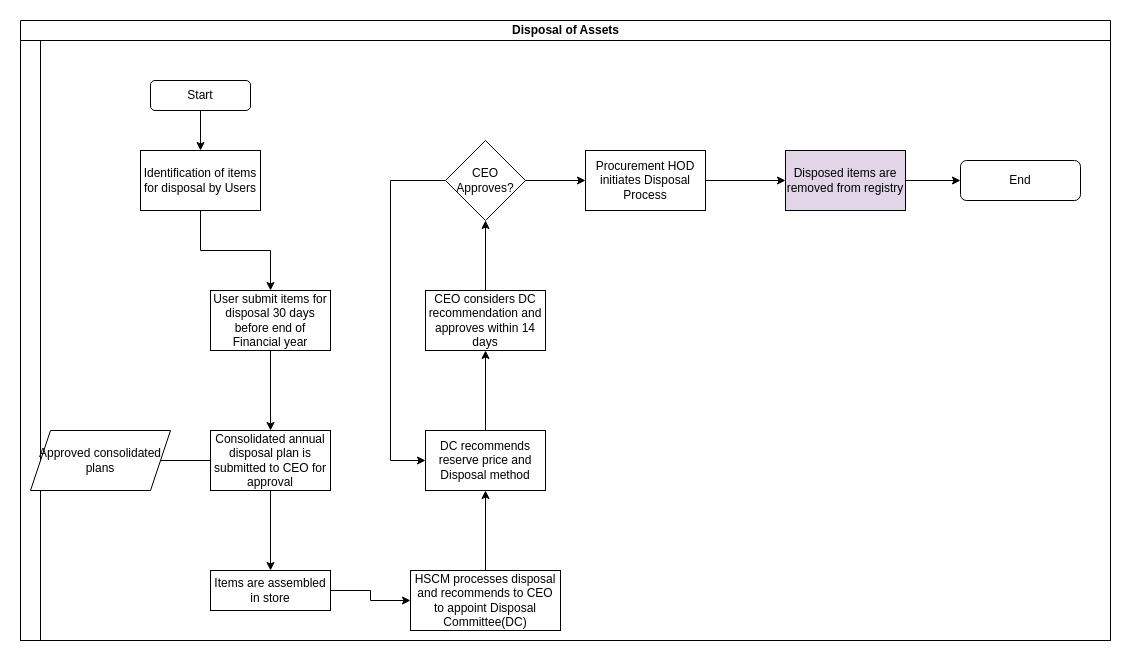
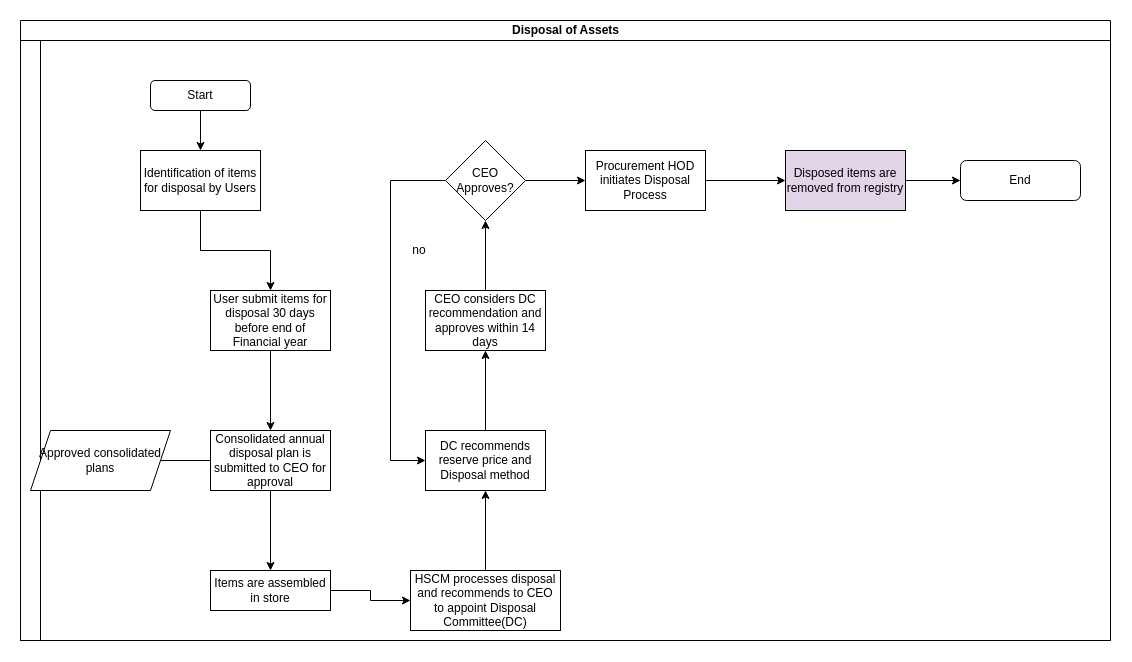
none -> (420, 251)
